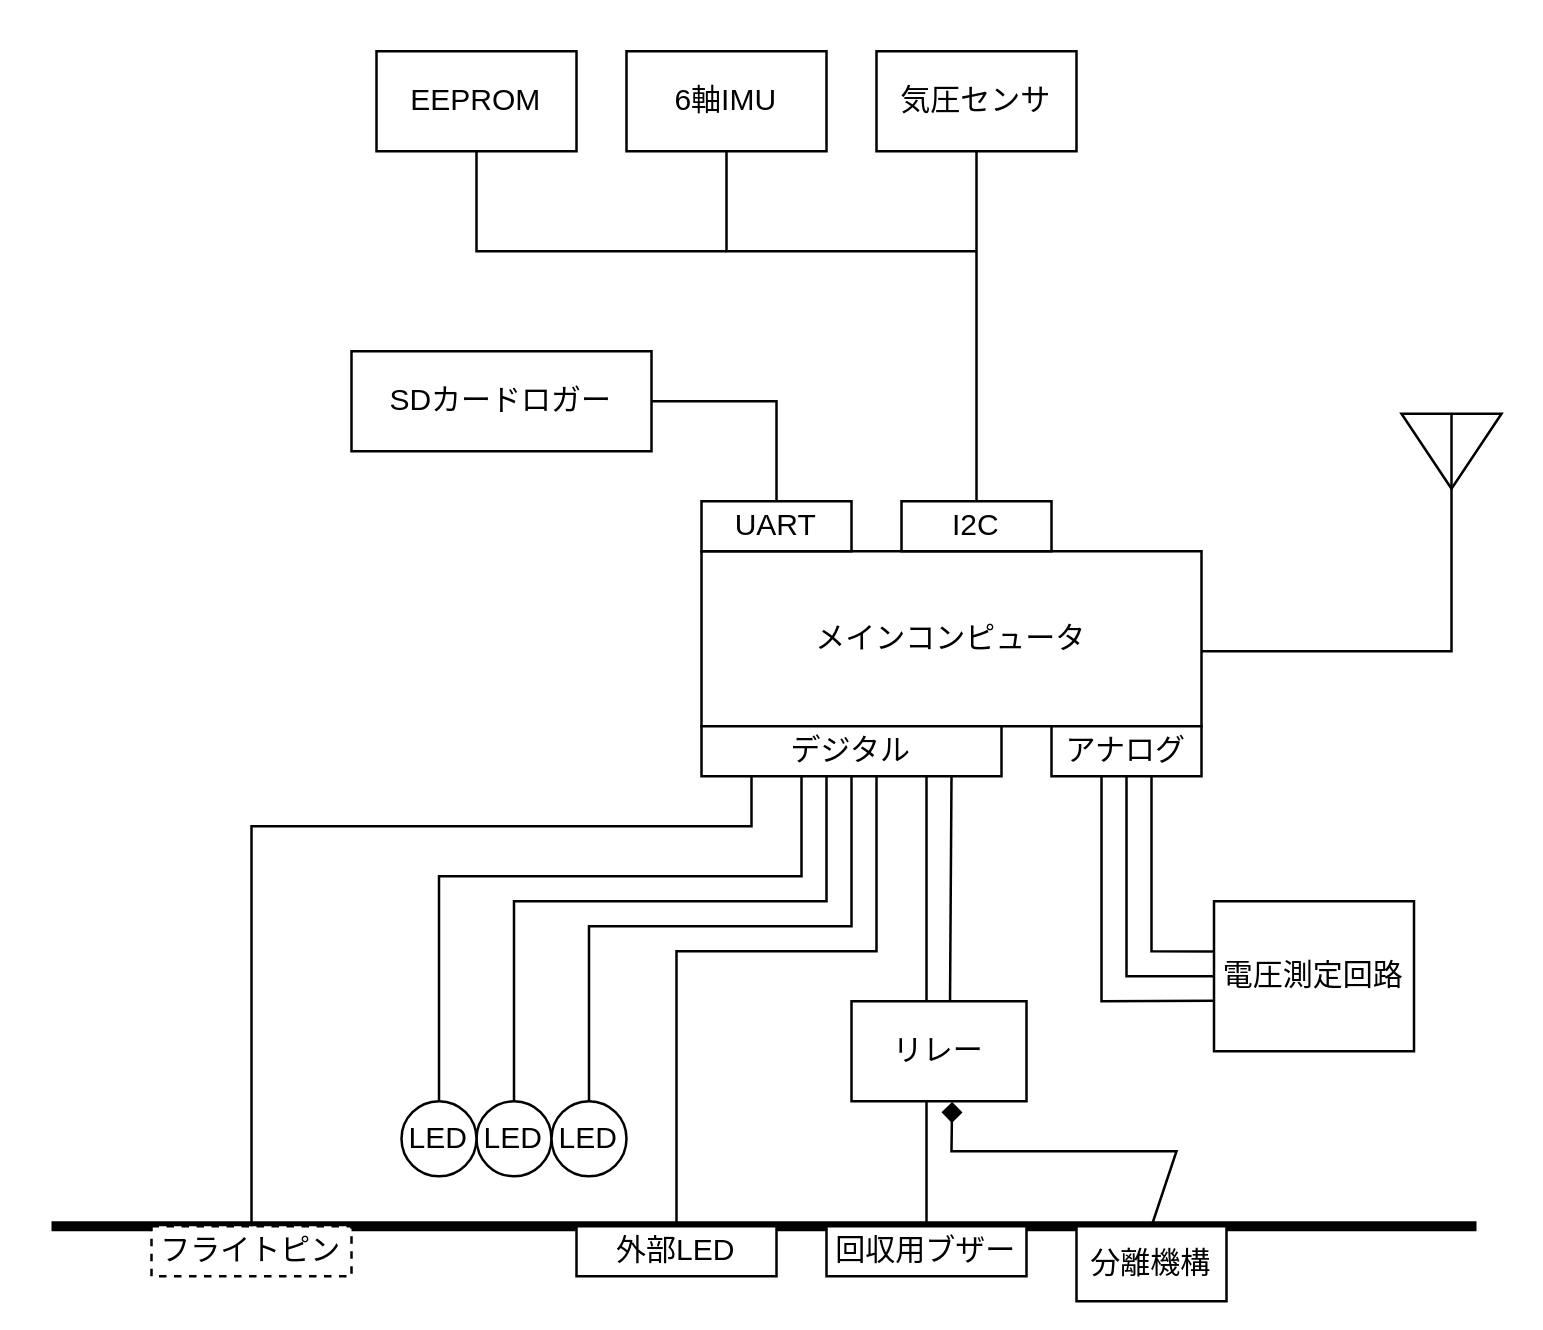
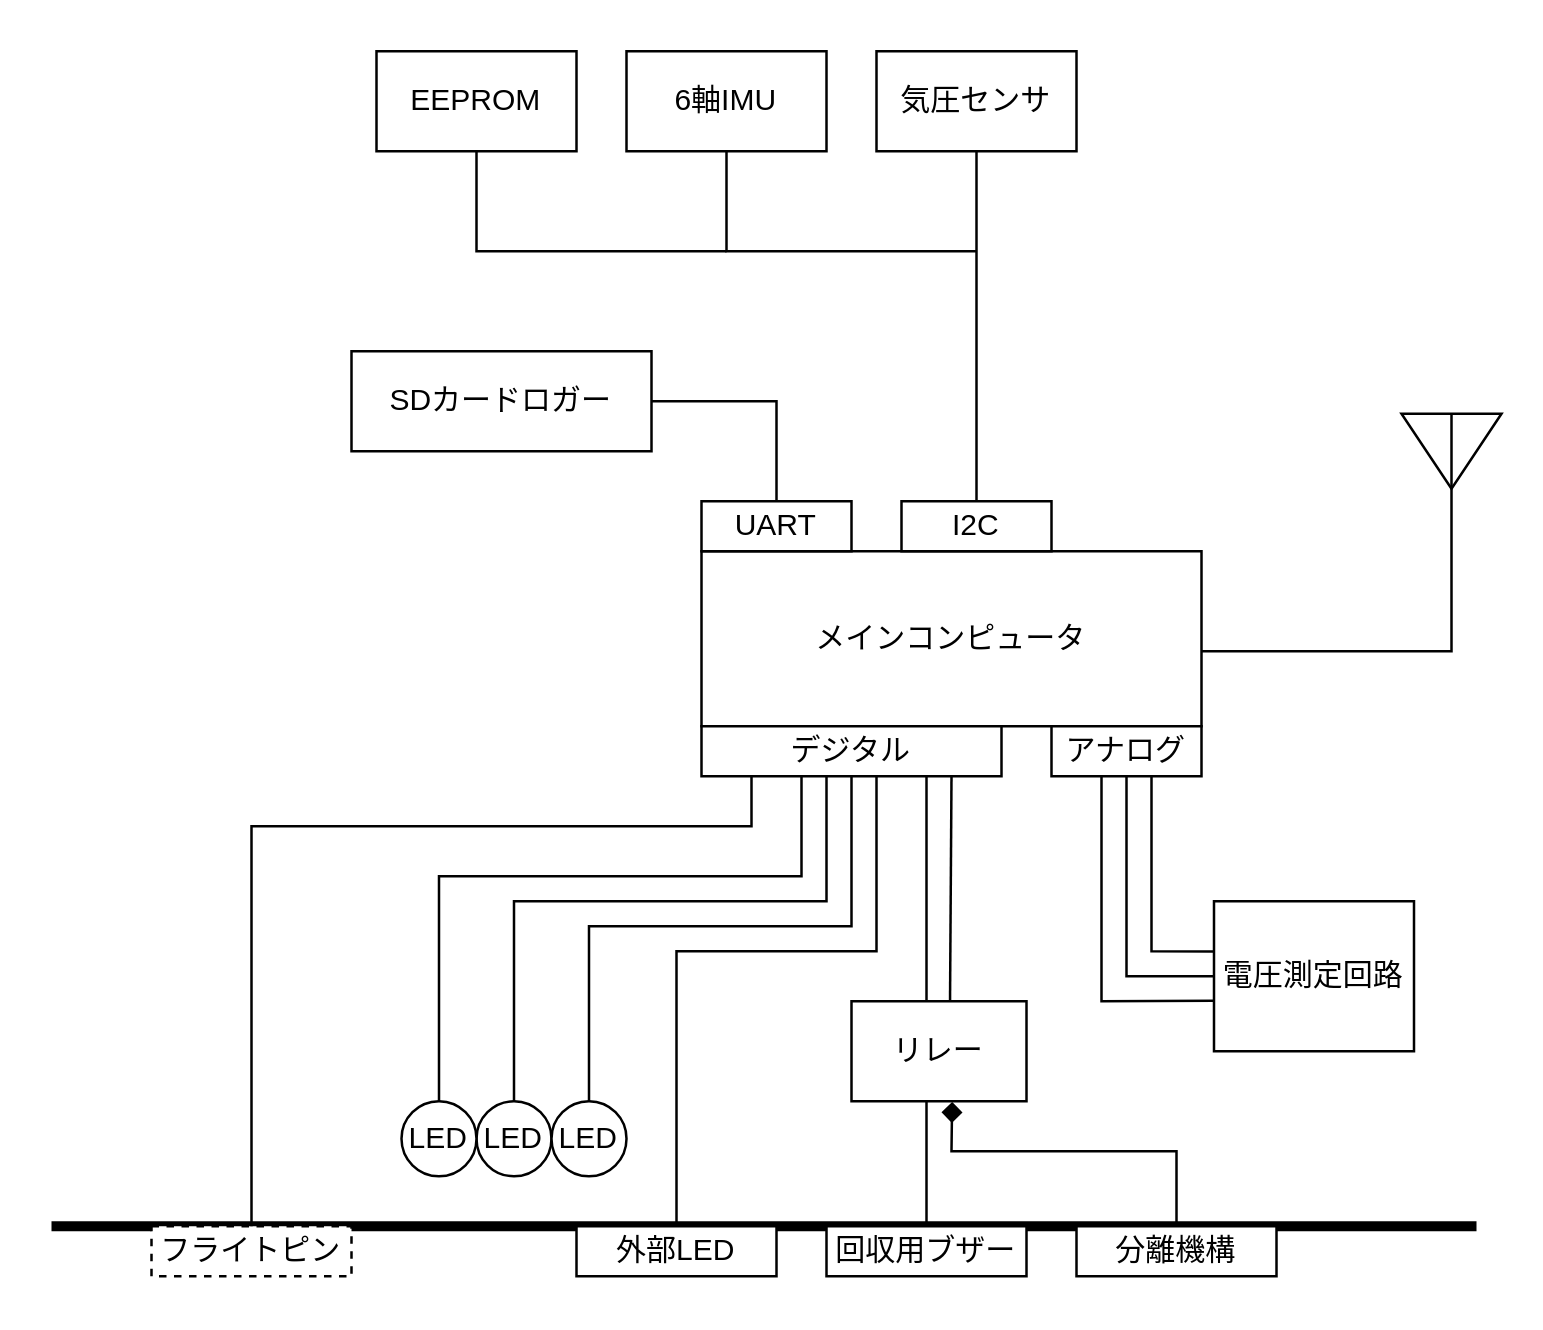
(1151, 1264) -> (1176, 1251)
